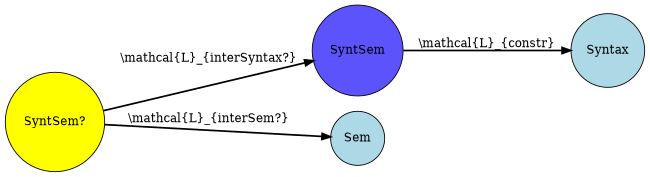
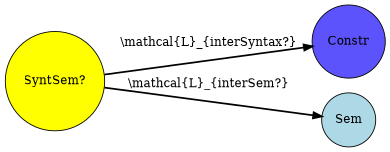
(358, 51) -> (349, 42)
(608, 51) -> none
